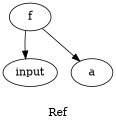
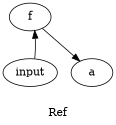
(25, 41) -> (35, 49)
